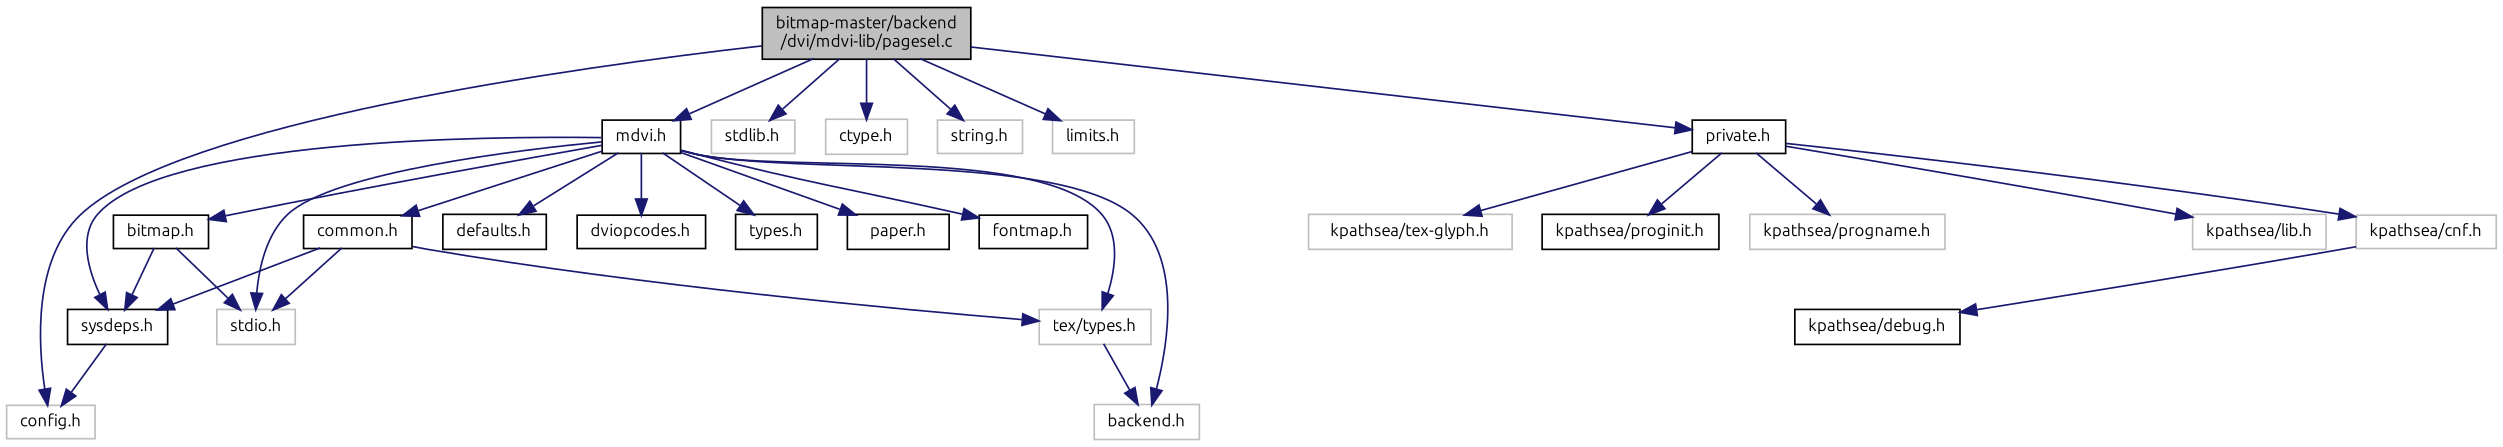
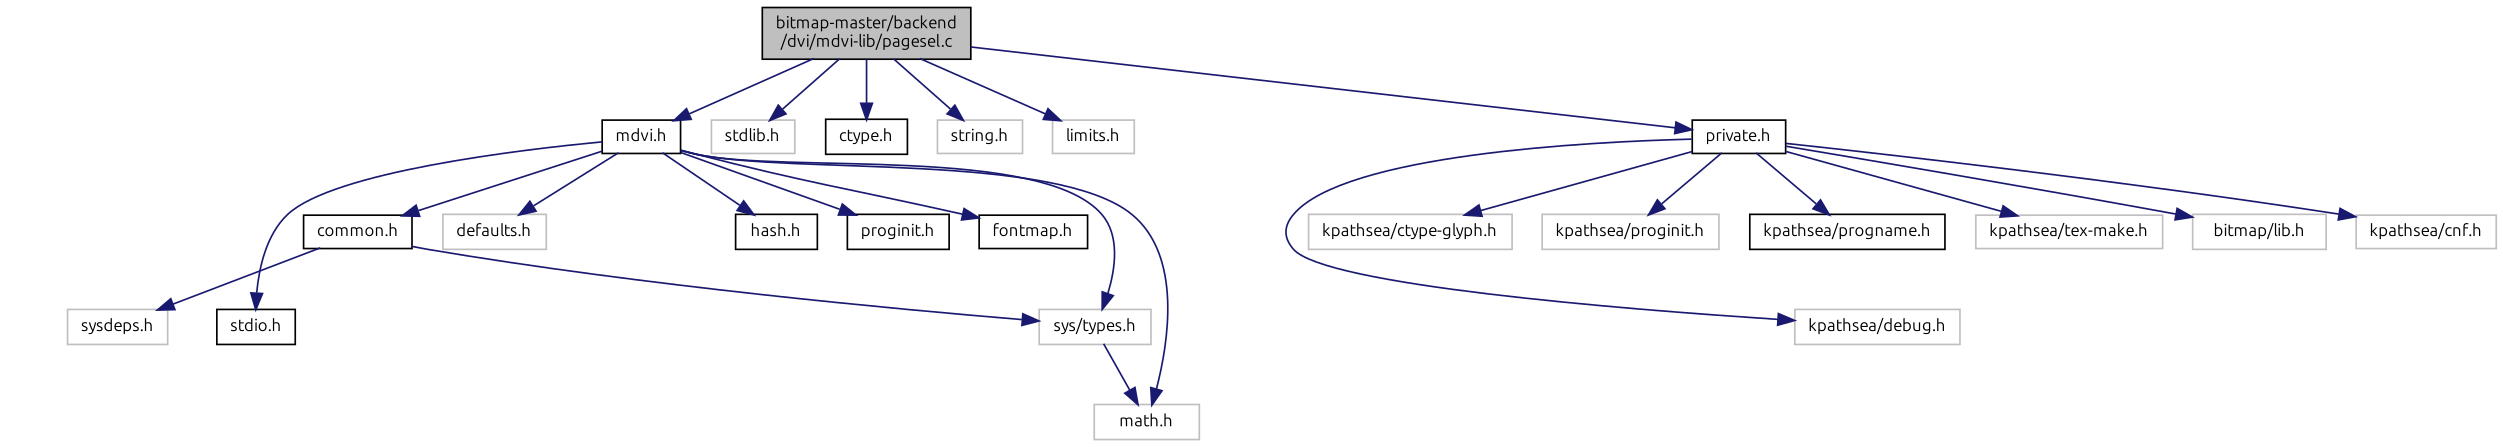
(867, 137) -> (867, 137)
(301, 151) -> none
(161, 232) -> none
(495, 232) -> (495, 232)
(641, 232) -> none
(776, 232) -> (776, 232)
(898, 232) -> (898, 232)
(1410, 232) -> (1410, 232)
(1631, 232) -> (1631, 232)
(1847, 232) -> (1847, 232)
none -> (2069, 232)
(2259, 232) -> (2259, 232)
(314, 273) -> none
(2167, 279) -> (1312, 260)
(118, 327) -> (118, 327)
(256, 327) -> (256, 327)
(1095, 327) -> (1095, 327)
(1877, 327) -> (1877, 327)
(51, 422) -> none
(1147, 422) -> (1147, 422)
